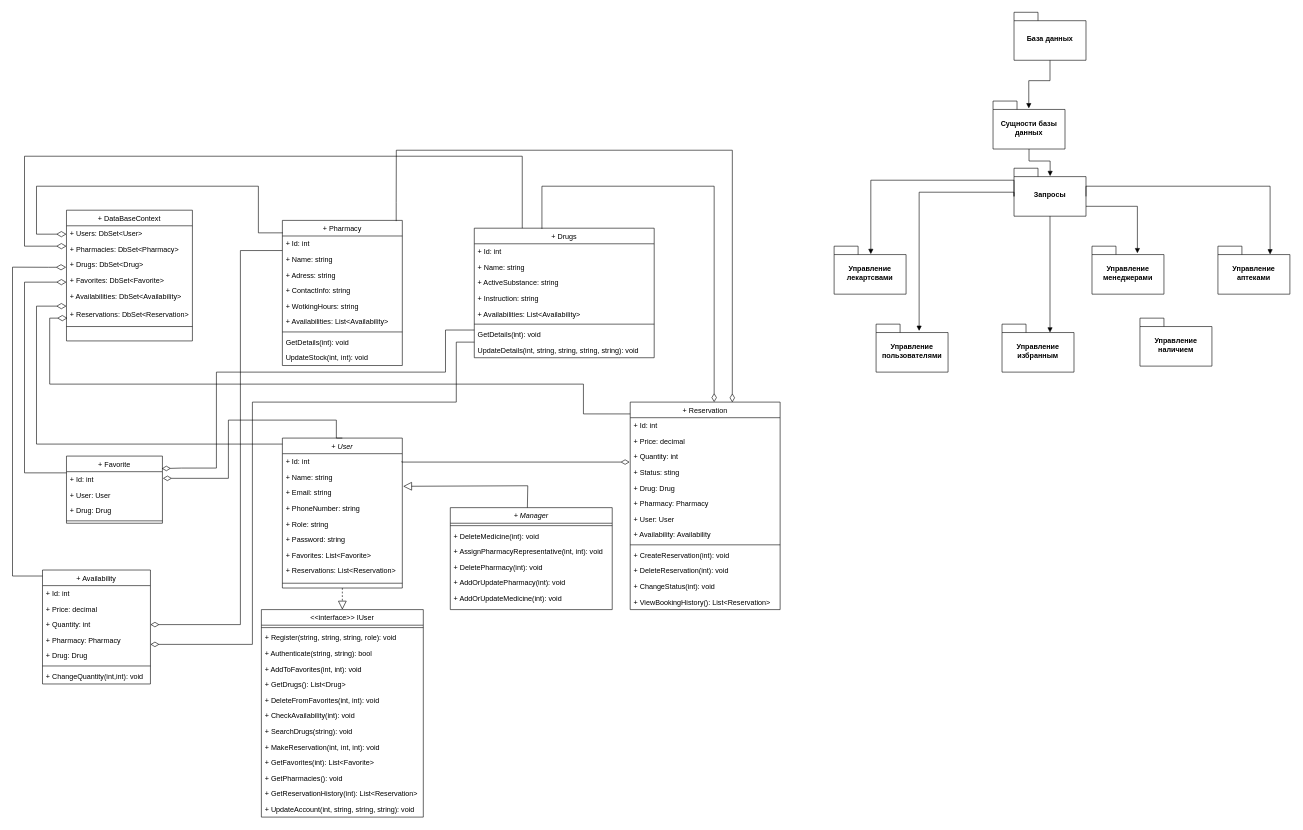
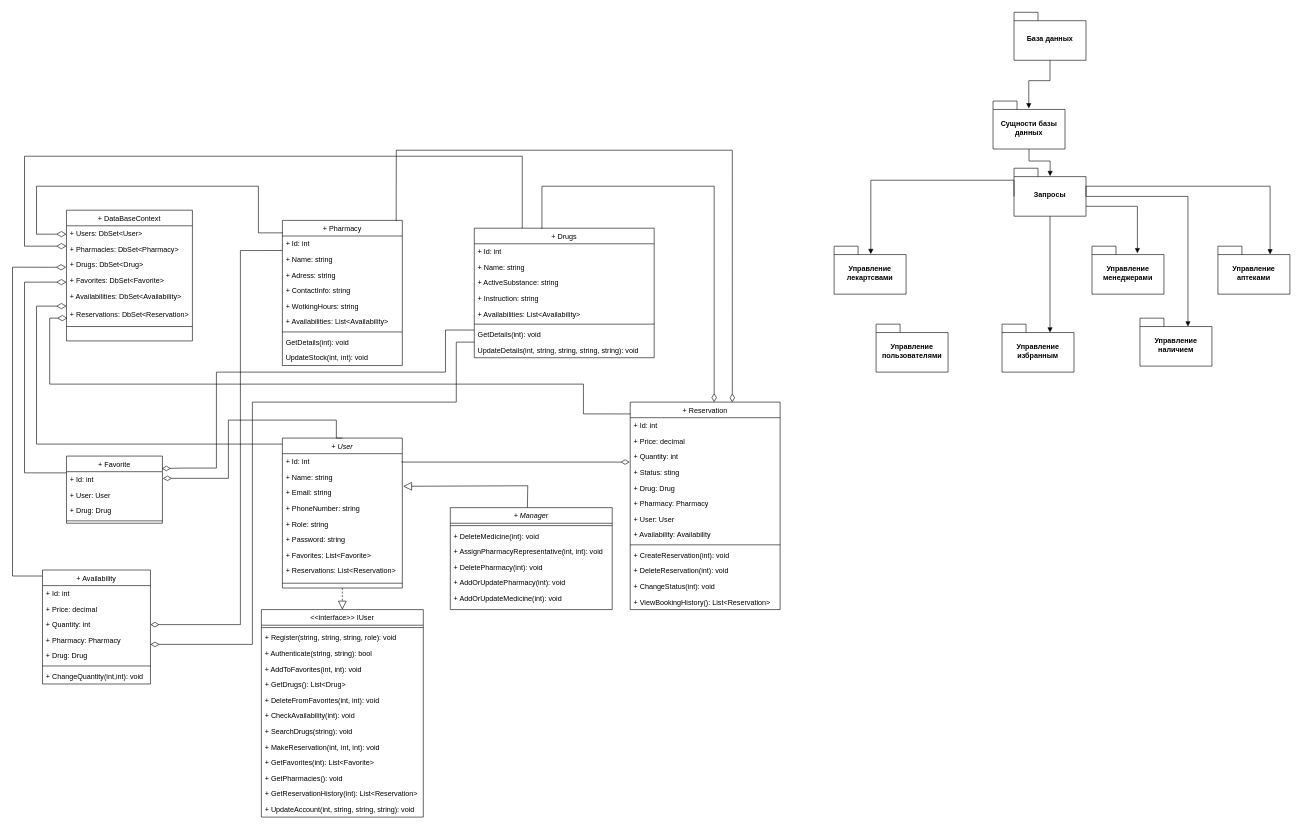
(919, 192) -> none
none -> (1138, 197)
